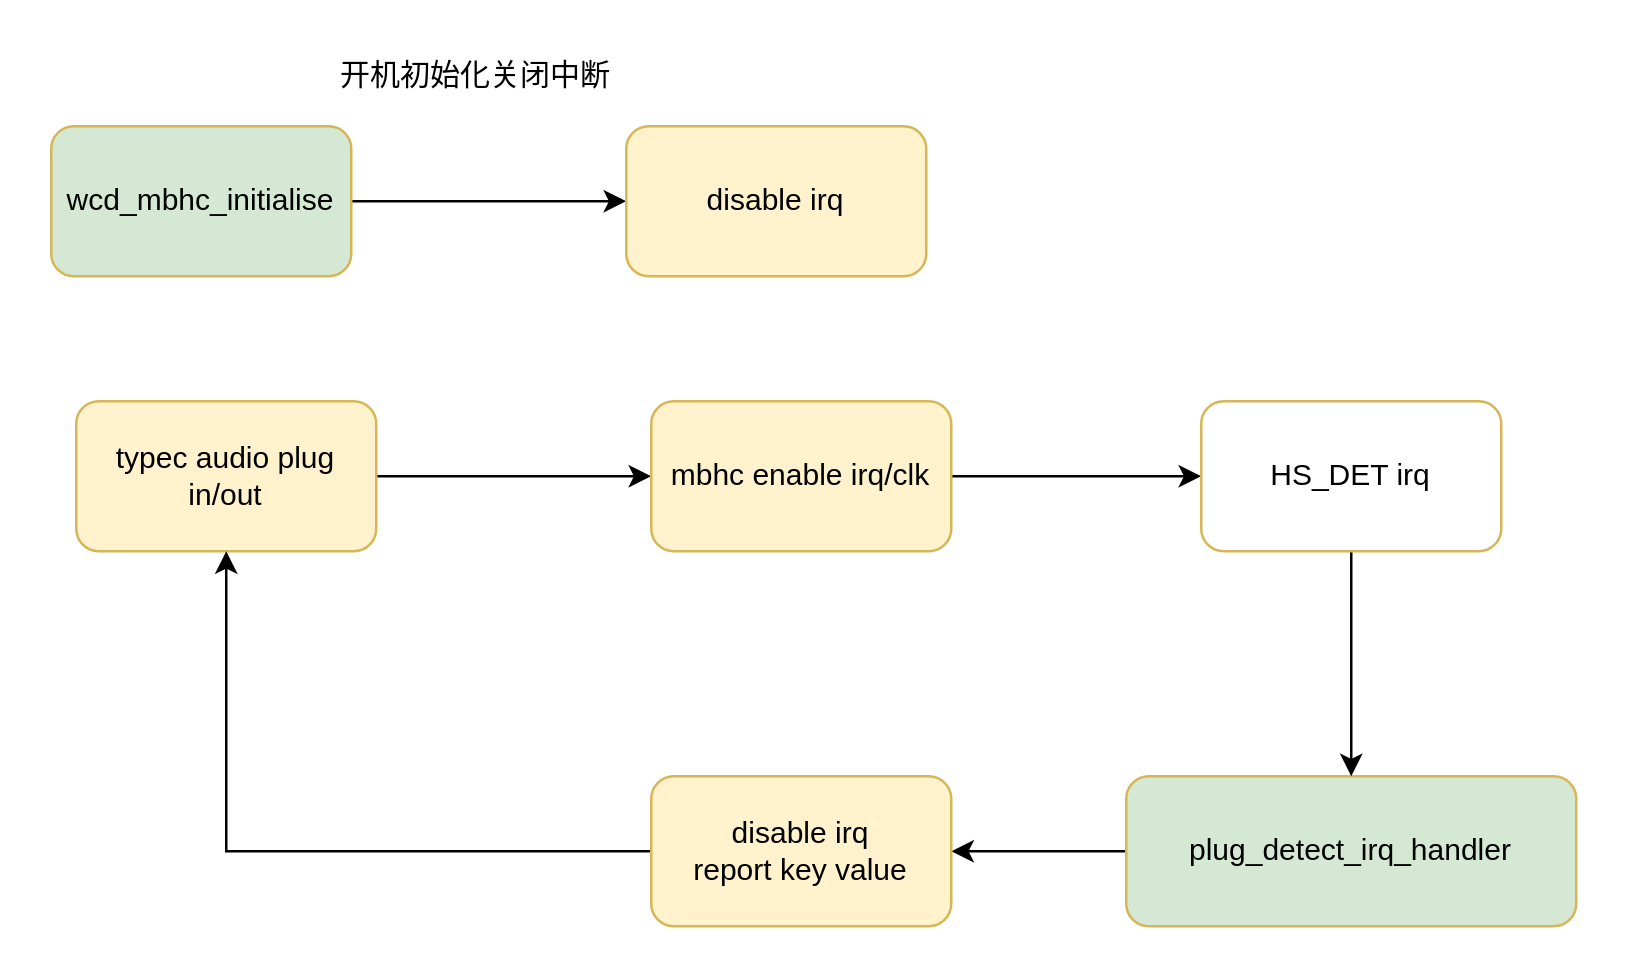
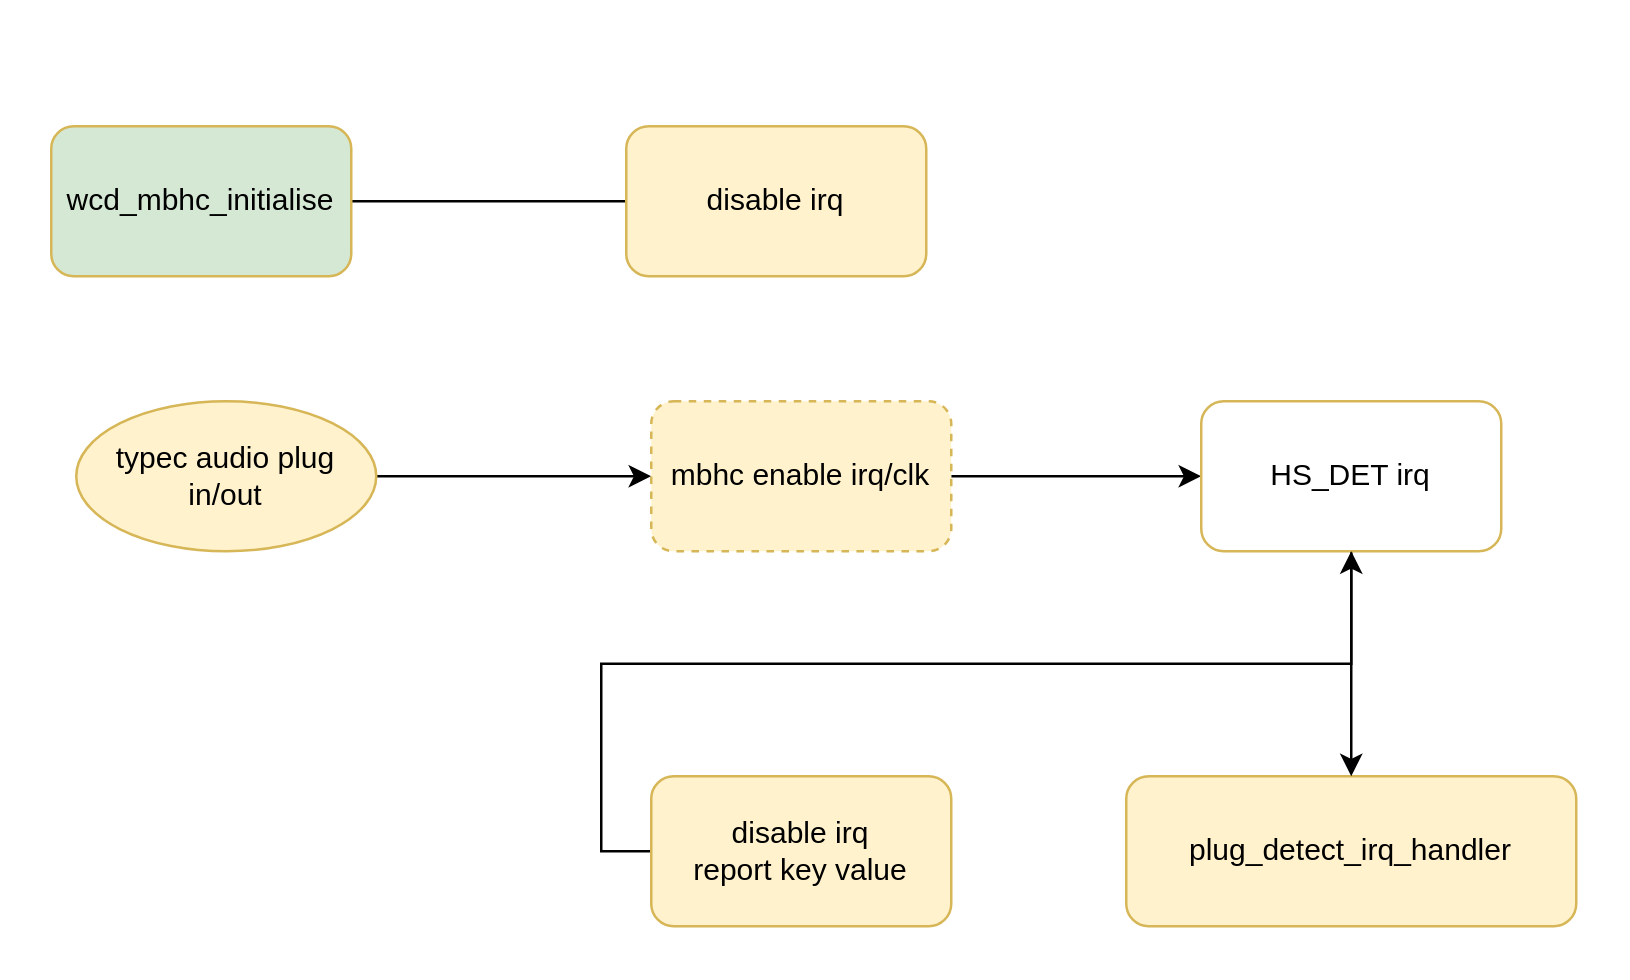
(476, 76) -> none
(608, 201) -> (615, 201)
(226, 476) -> (226, 476)
(801, 476) -> (801, 476)
(273, 851) -> (879, 664)
(1047, 851) -> none
(1351, 851) -> (1351, 851)
